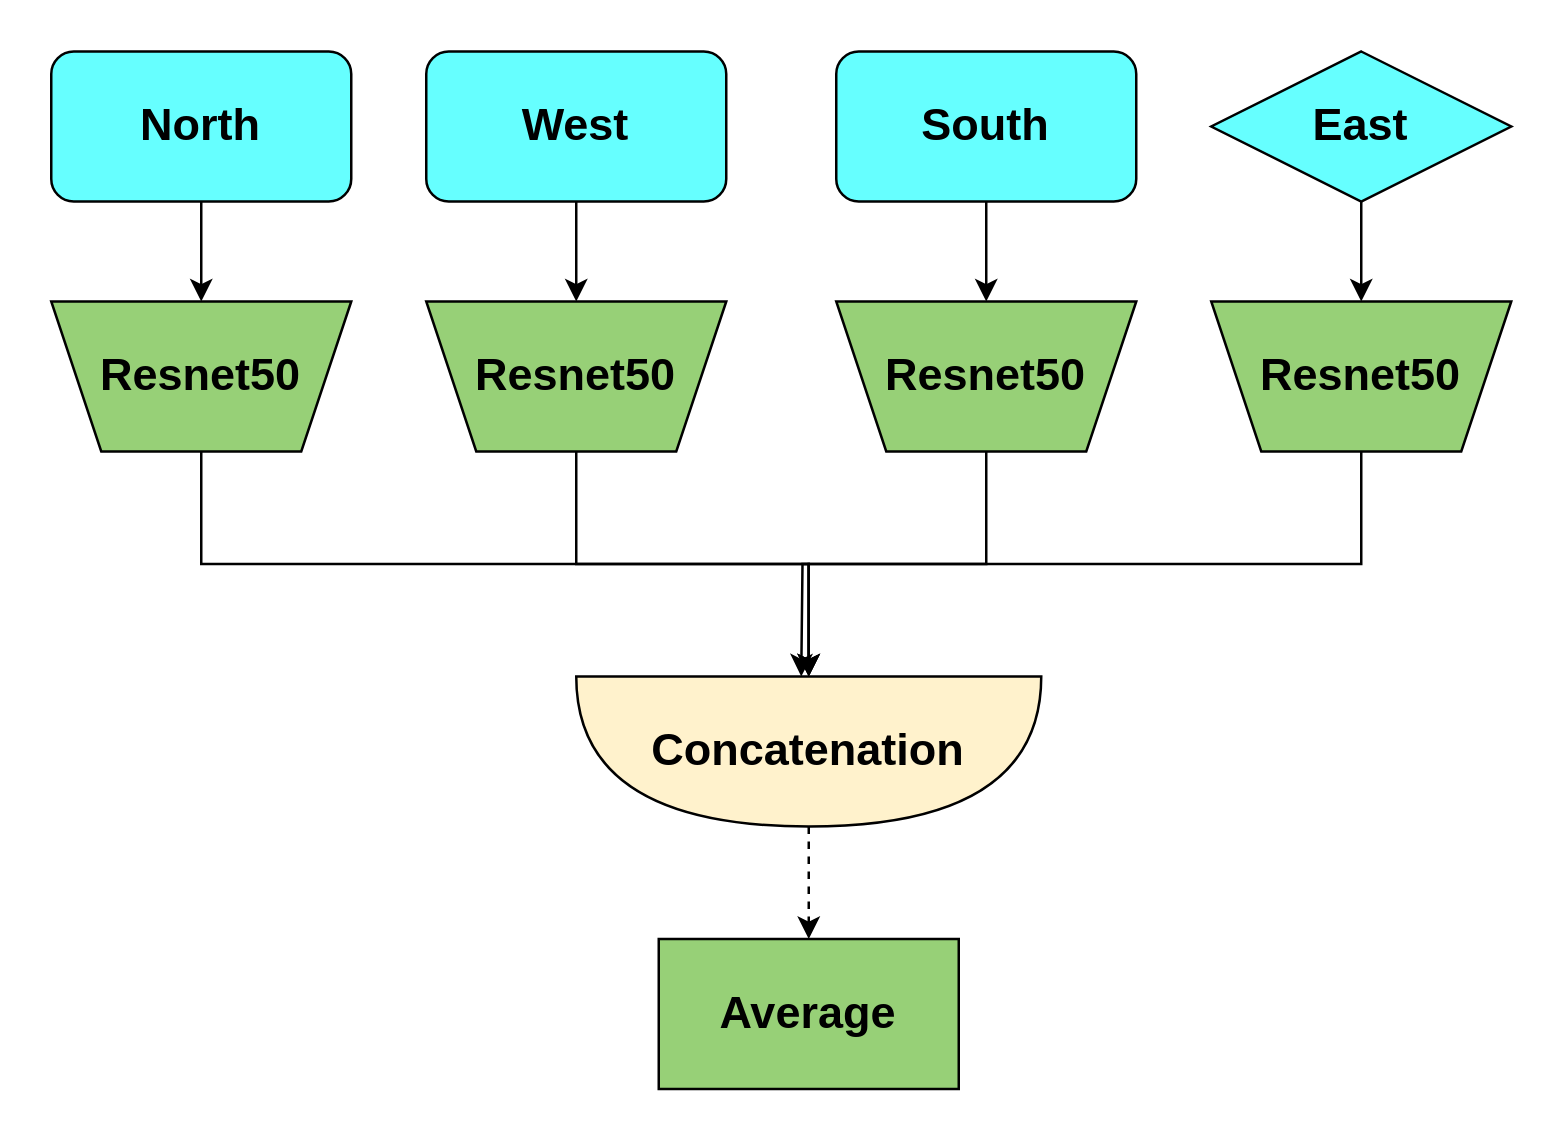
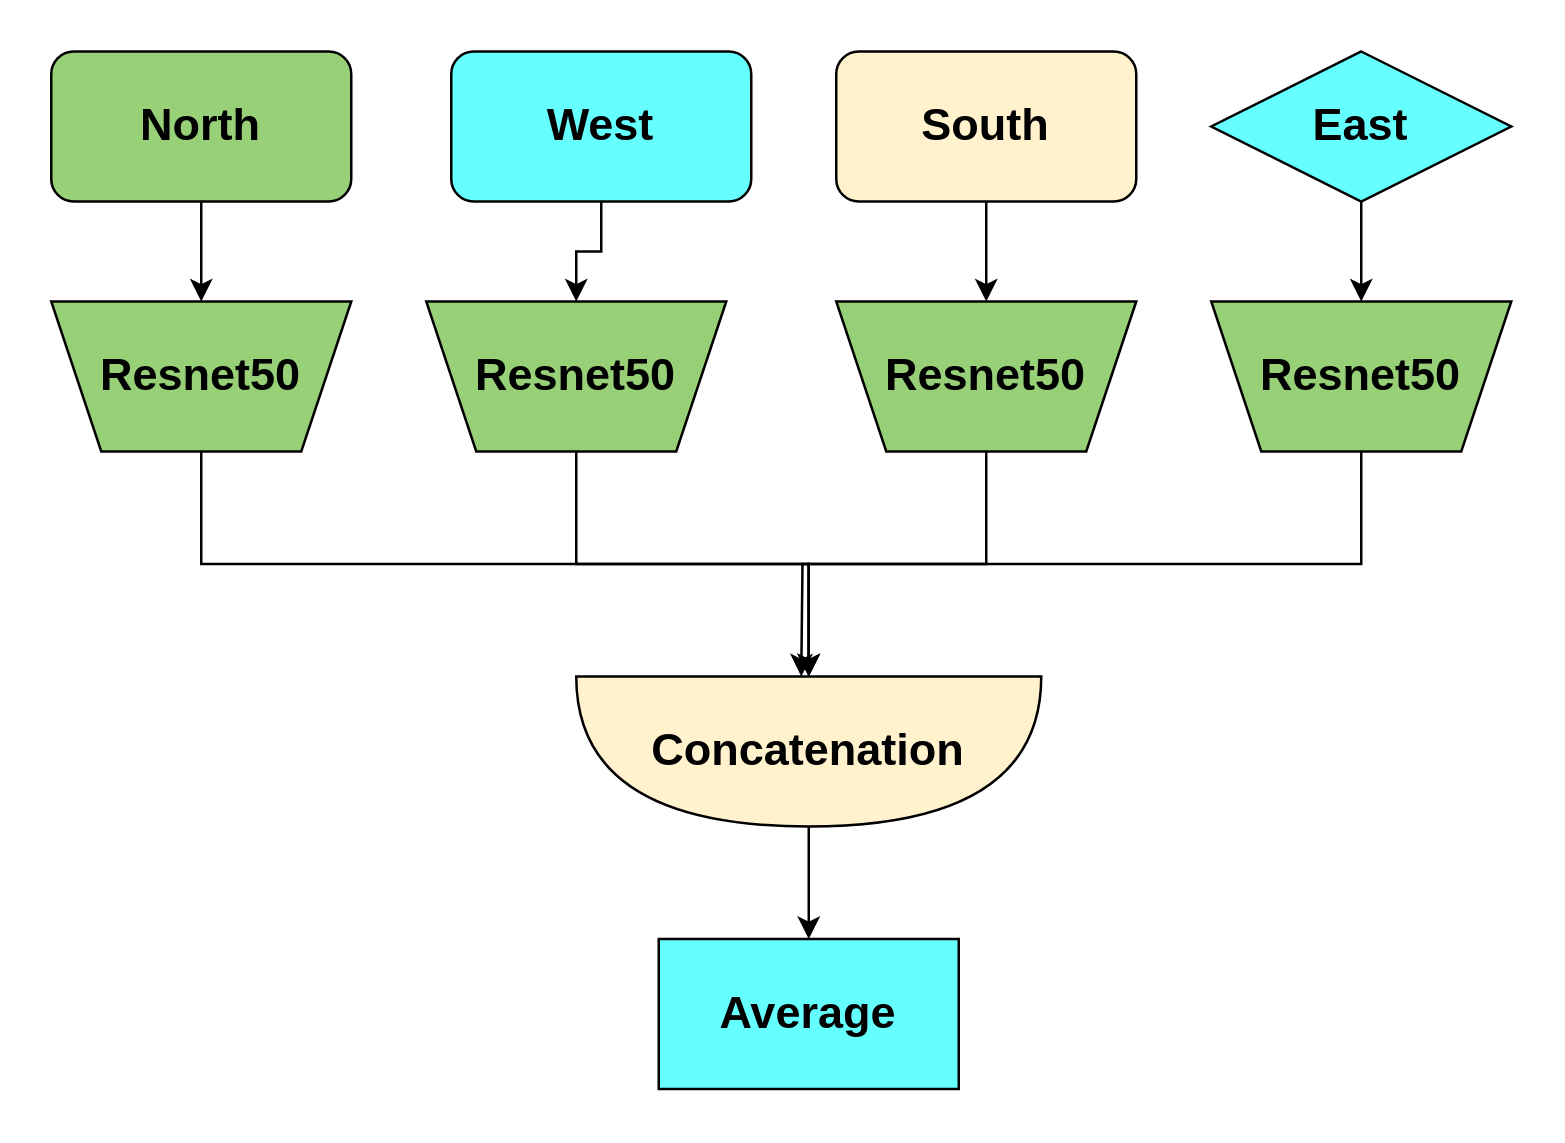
(201, 126) -> (201, 126)
(576, 126) -> (601, 126)
(986, 126) -> (986, 126)
(809, 877) -> (809, 877)
(809, 1014) -> (809, 1014)
